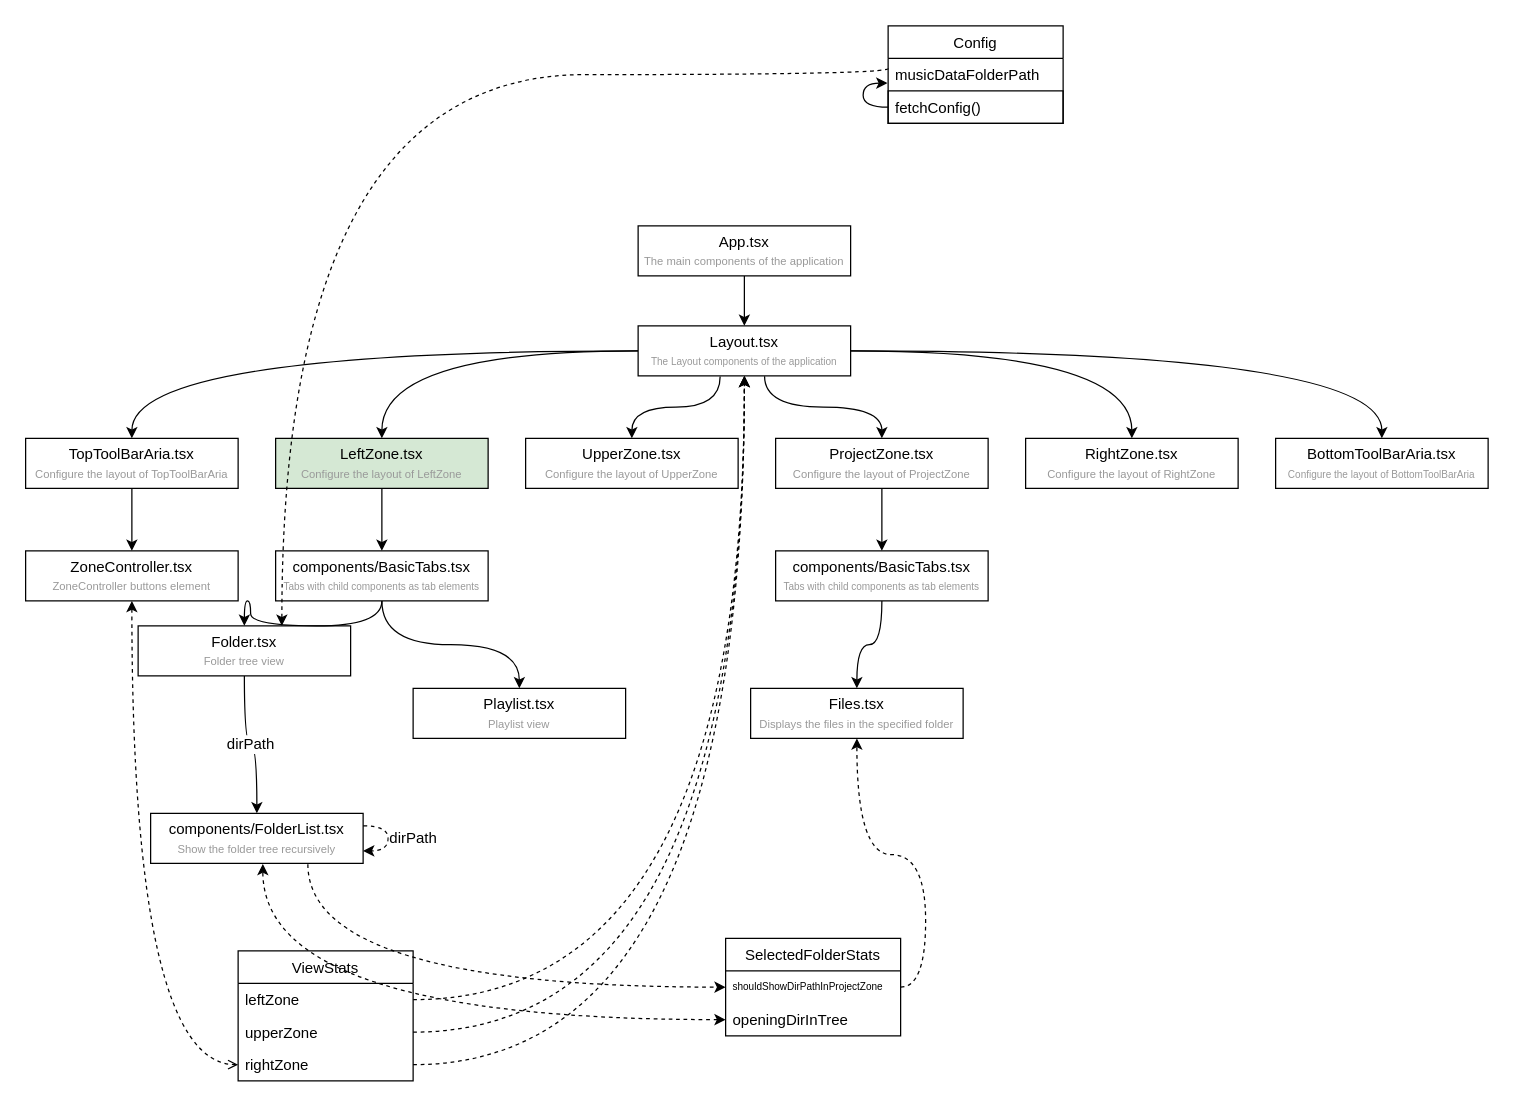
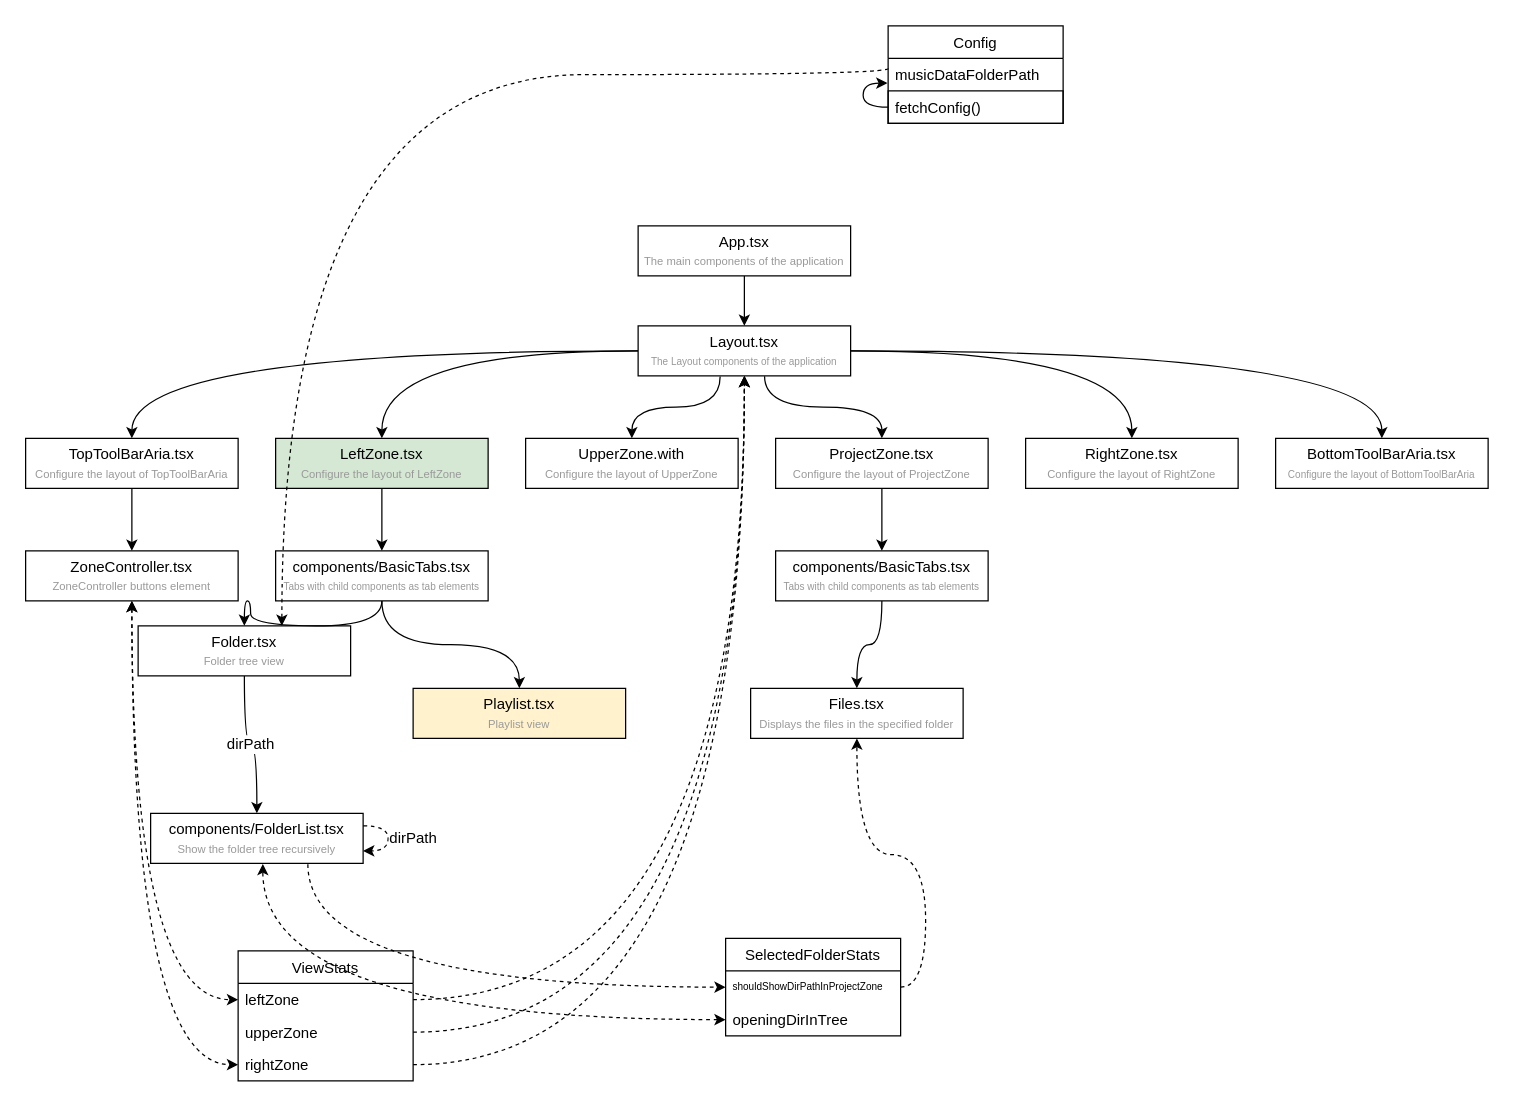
(632, 463) -> (632, 463)
(519, 713) -> (519, 713)
none -> (162, 921)
(157, 948) -> (162, 970)
